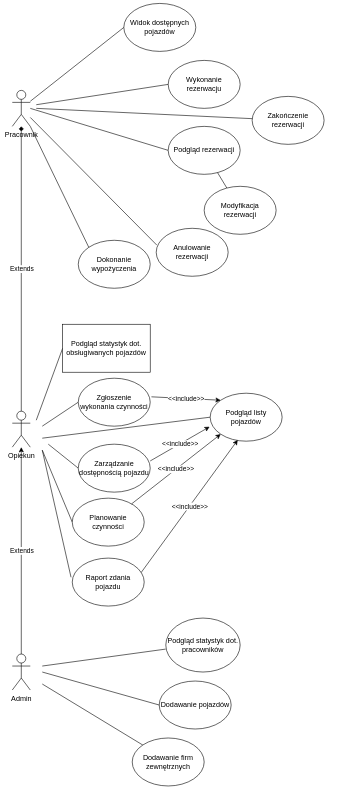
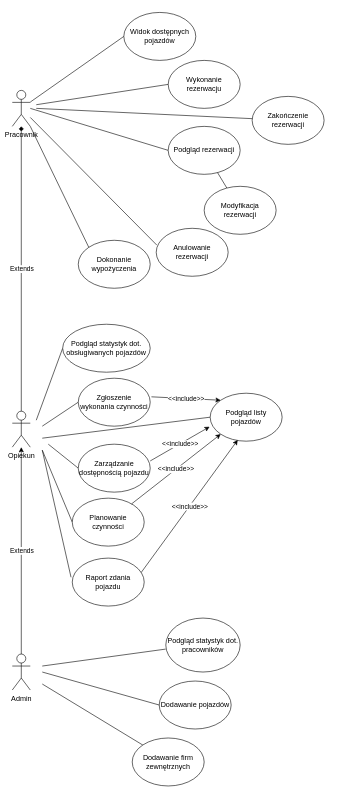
(160, 27) -> (160, 36)
(107, 348) -> (107, 348)
